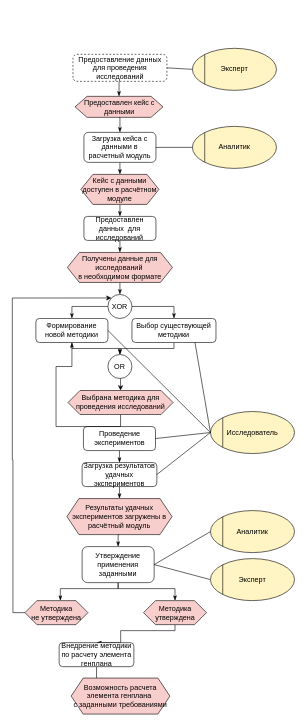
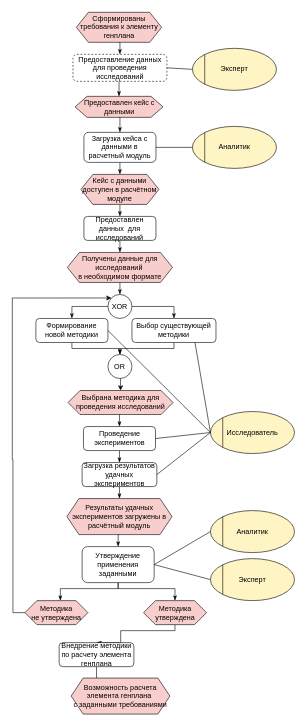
none -> (119, 27)
none -> (120, 44)
(70, 426) -> (119, 417)
